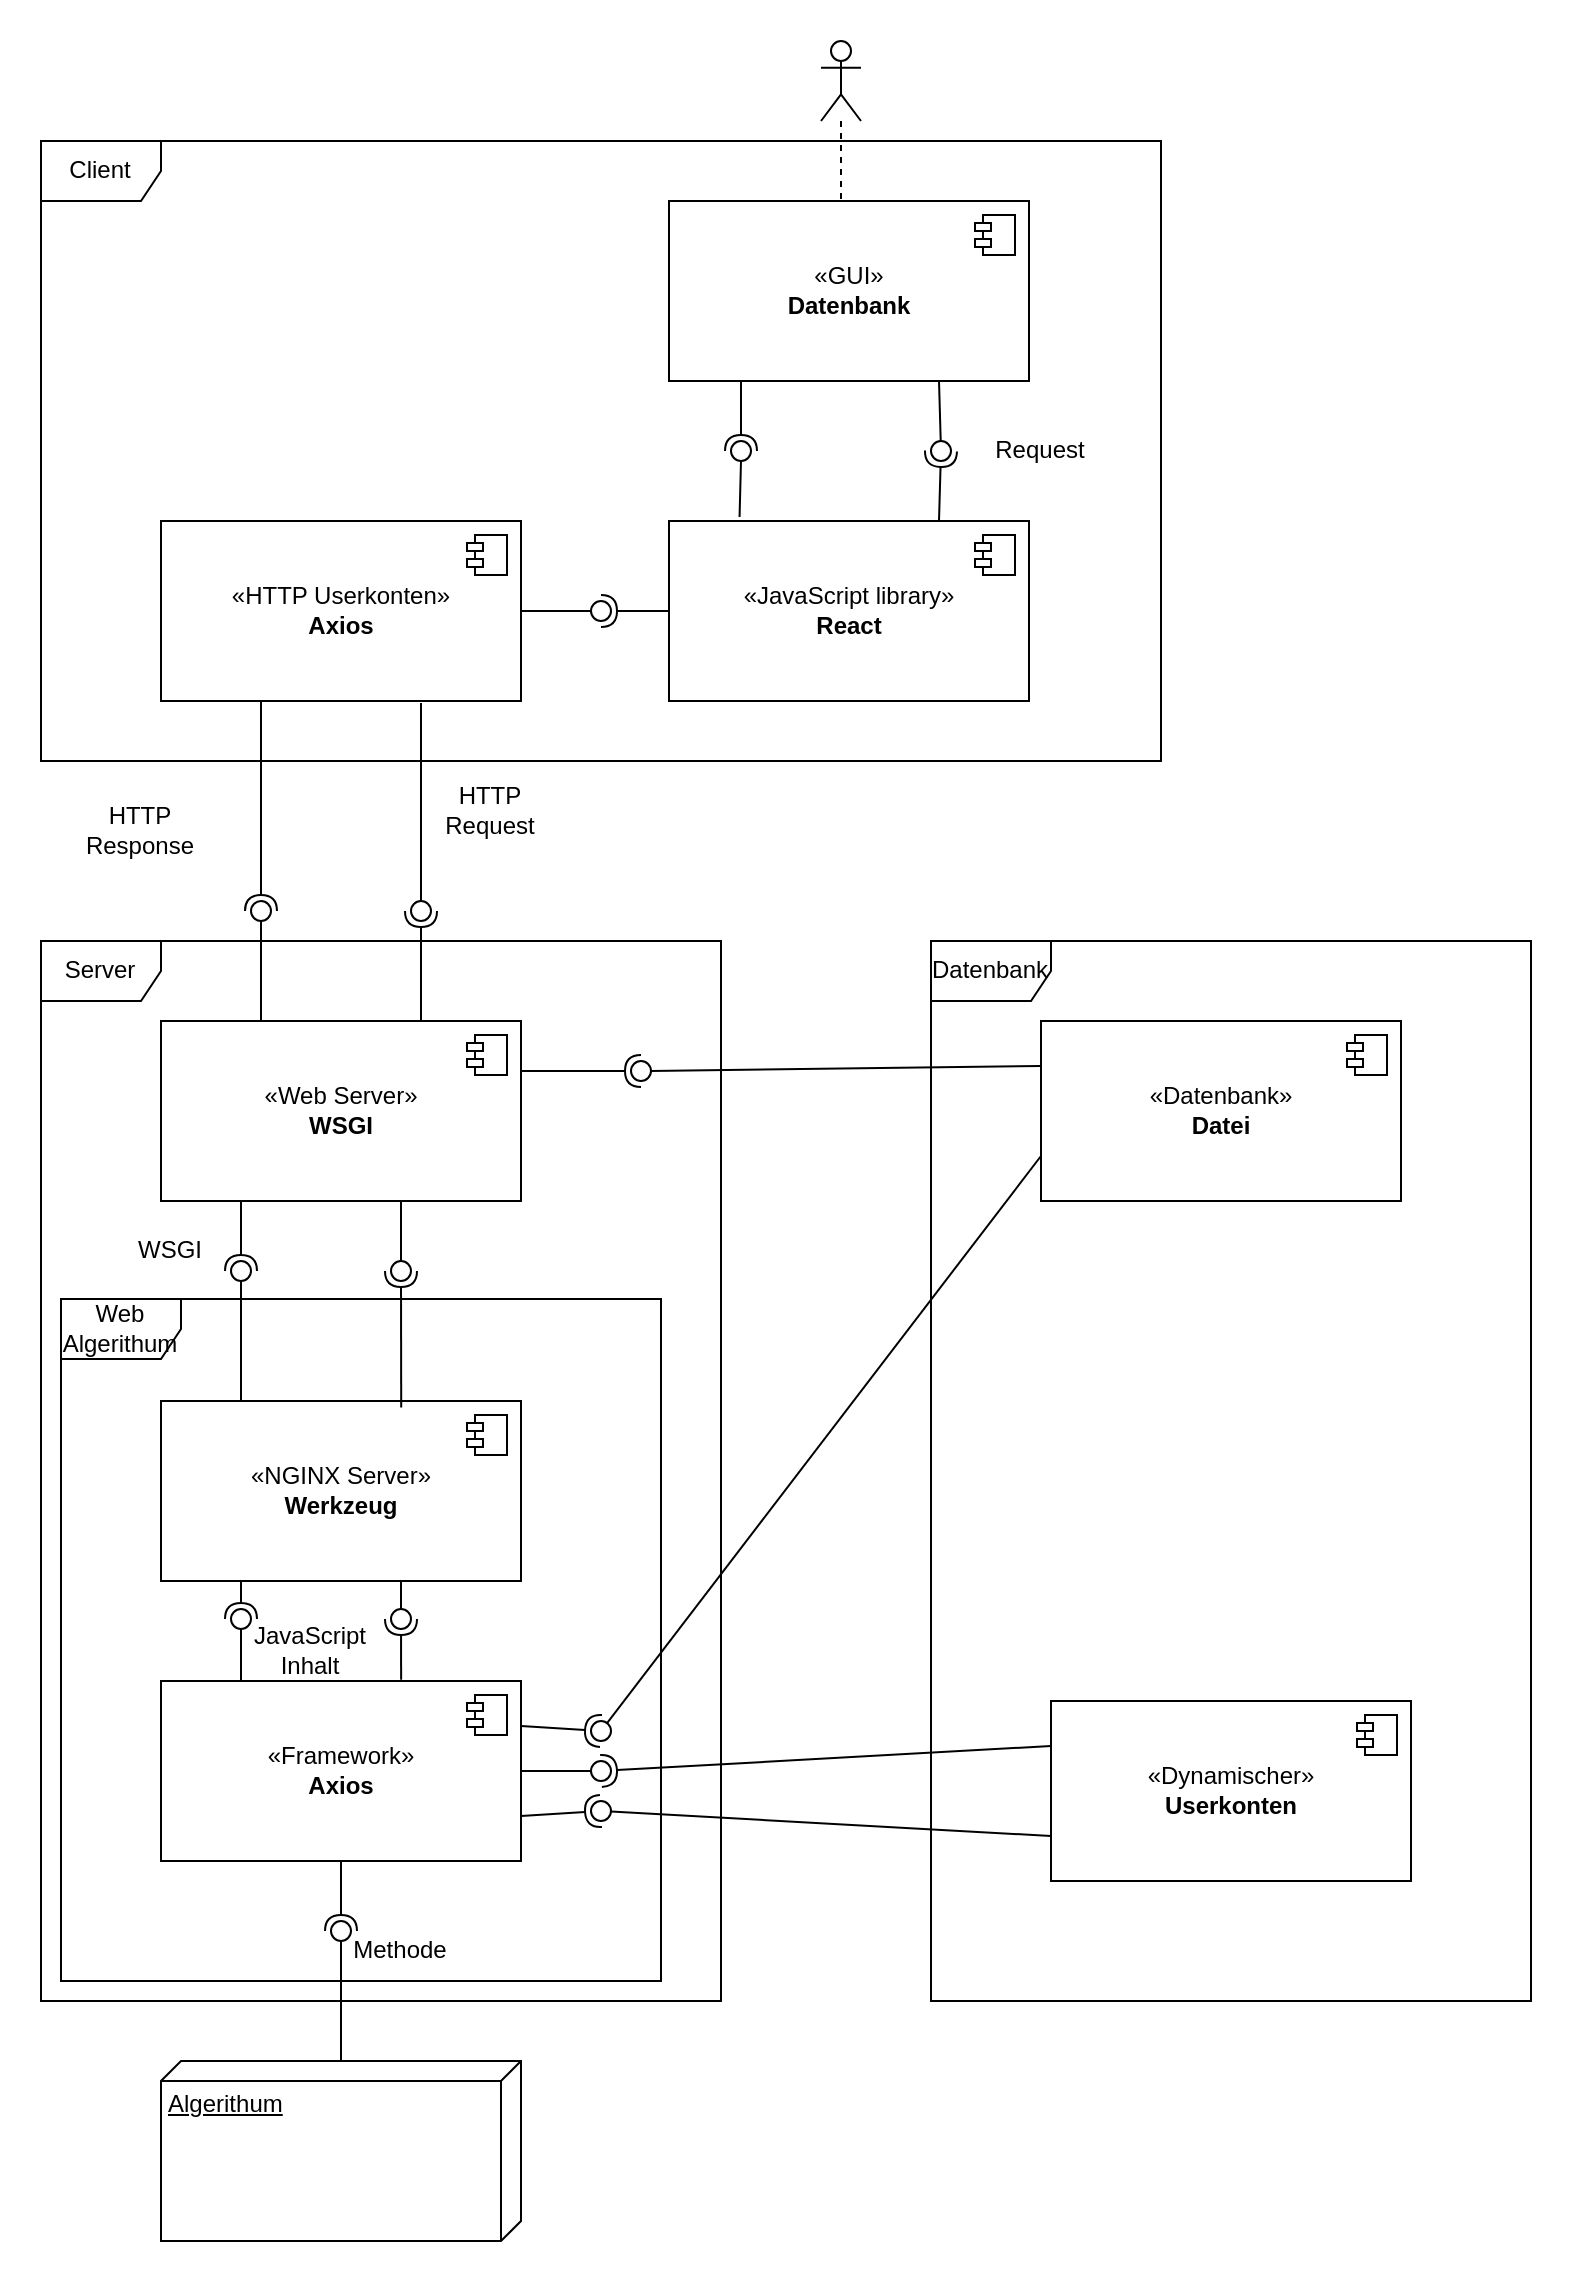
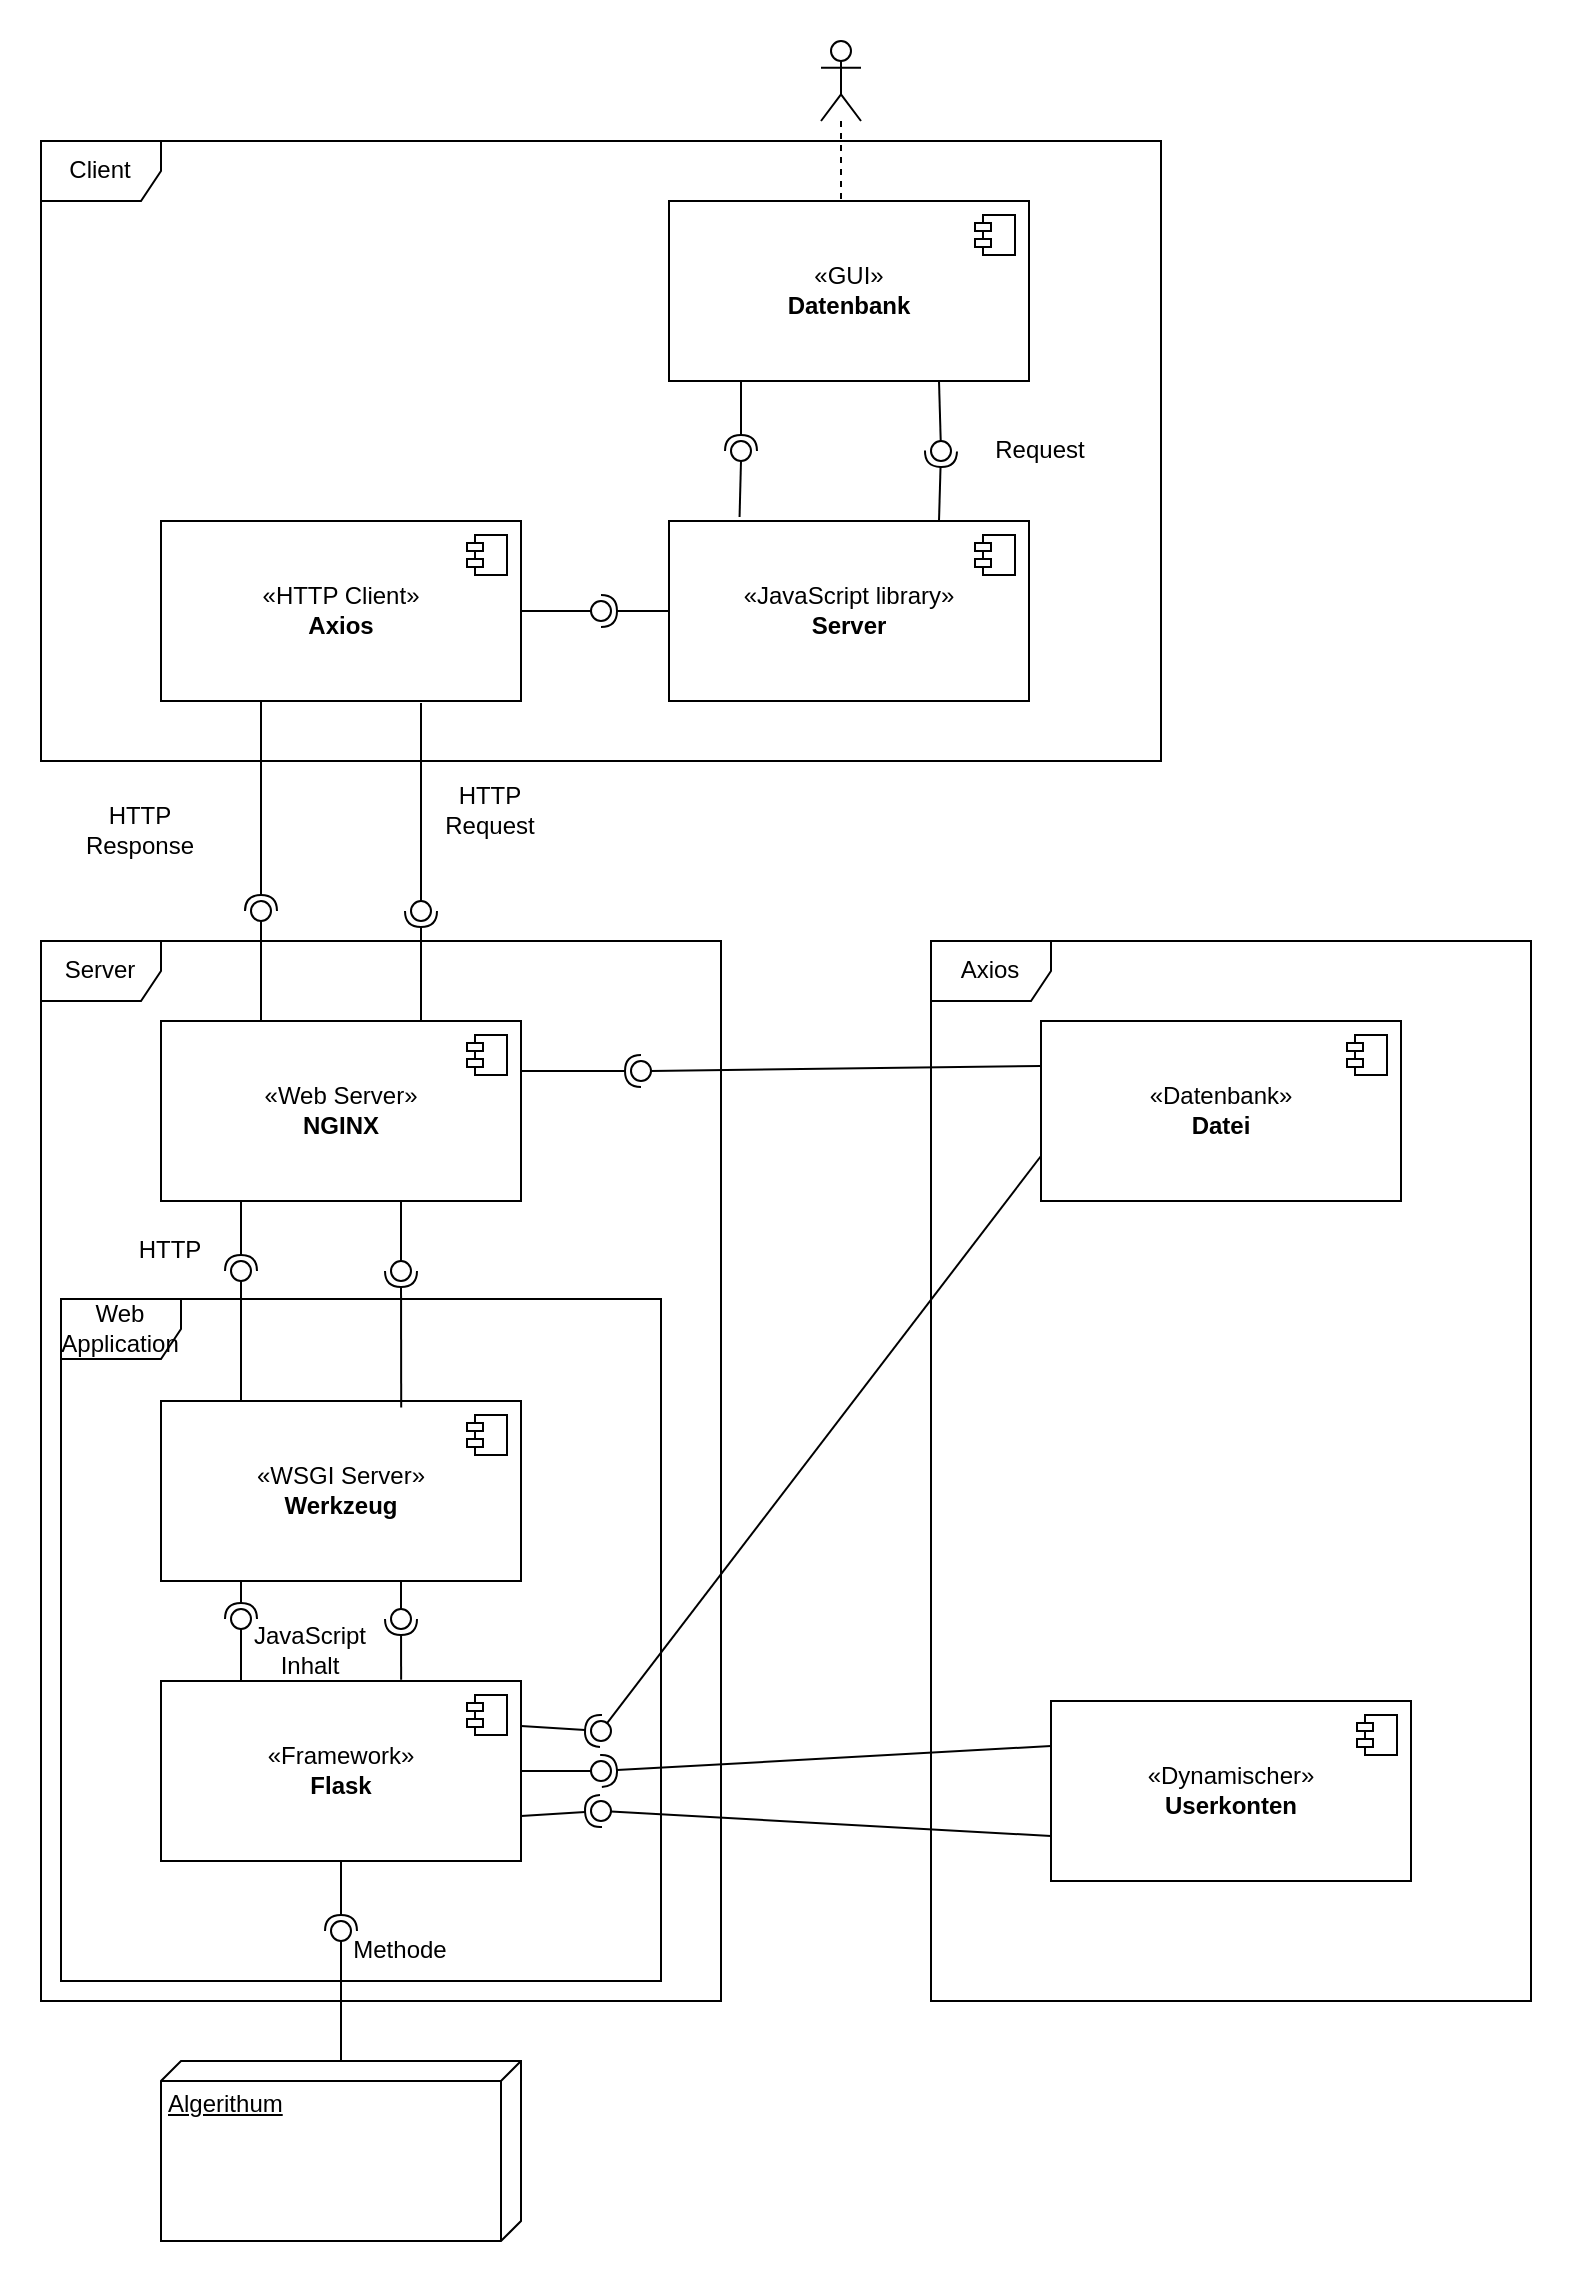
(342, 611) -> (342, 611)
(850, 611) -> (850, 611)
(991, 971) -> (991, 971)
(342, 1111) -> (342, 1111)
(171, 1251) -> (171, 1251)
(121, 1329) -> (121, 1329)
(342, 1491) -> (342, 1491)
(342, 1771) -> (342, 1771)
